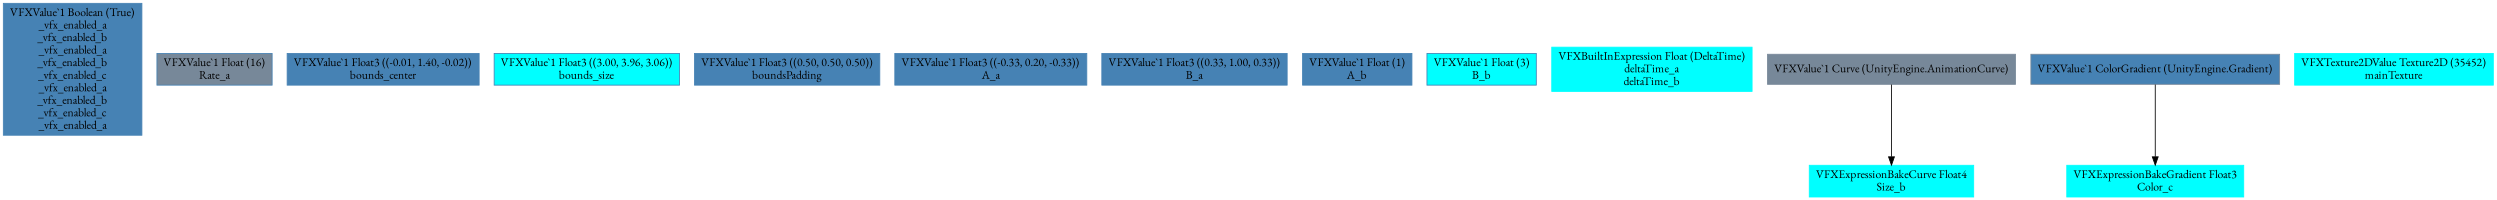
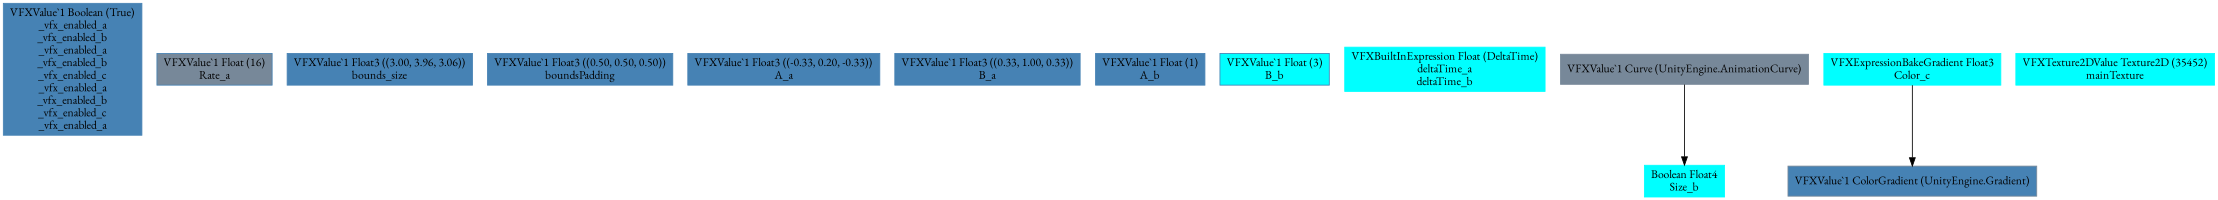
(383, 69) -> none
(587, 69) -> (380, 69)
(2155, 121) -> (1912, 121)
(1891, 181) -> (1684, 181)
